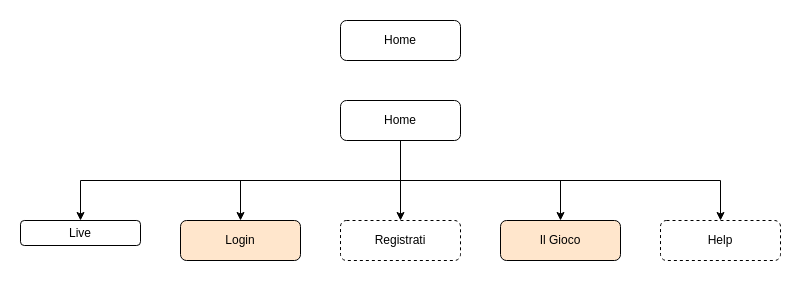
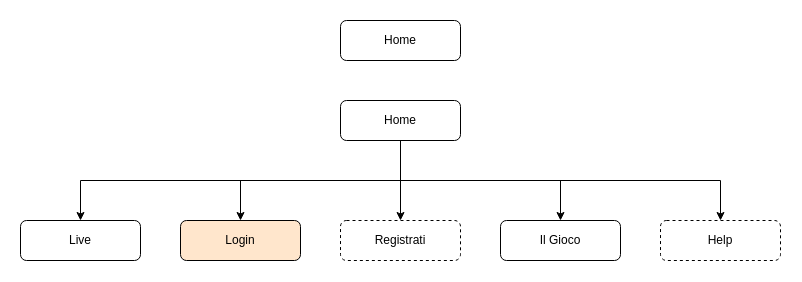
(81, 233) -> (81, 241)
(561, 241) -> (561, 241)
